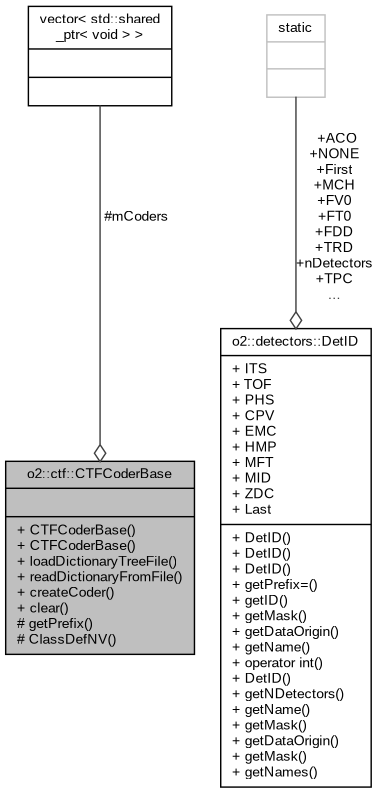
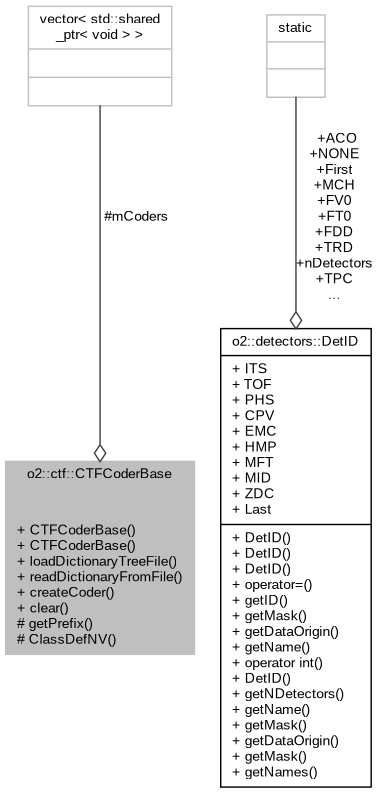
(100, 56) -> (100, 56)
(100, 558) -> (100, 558)
(275, 585) -> (273, 585)
